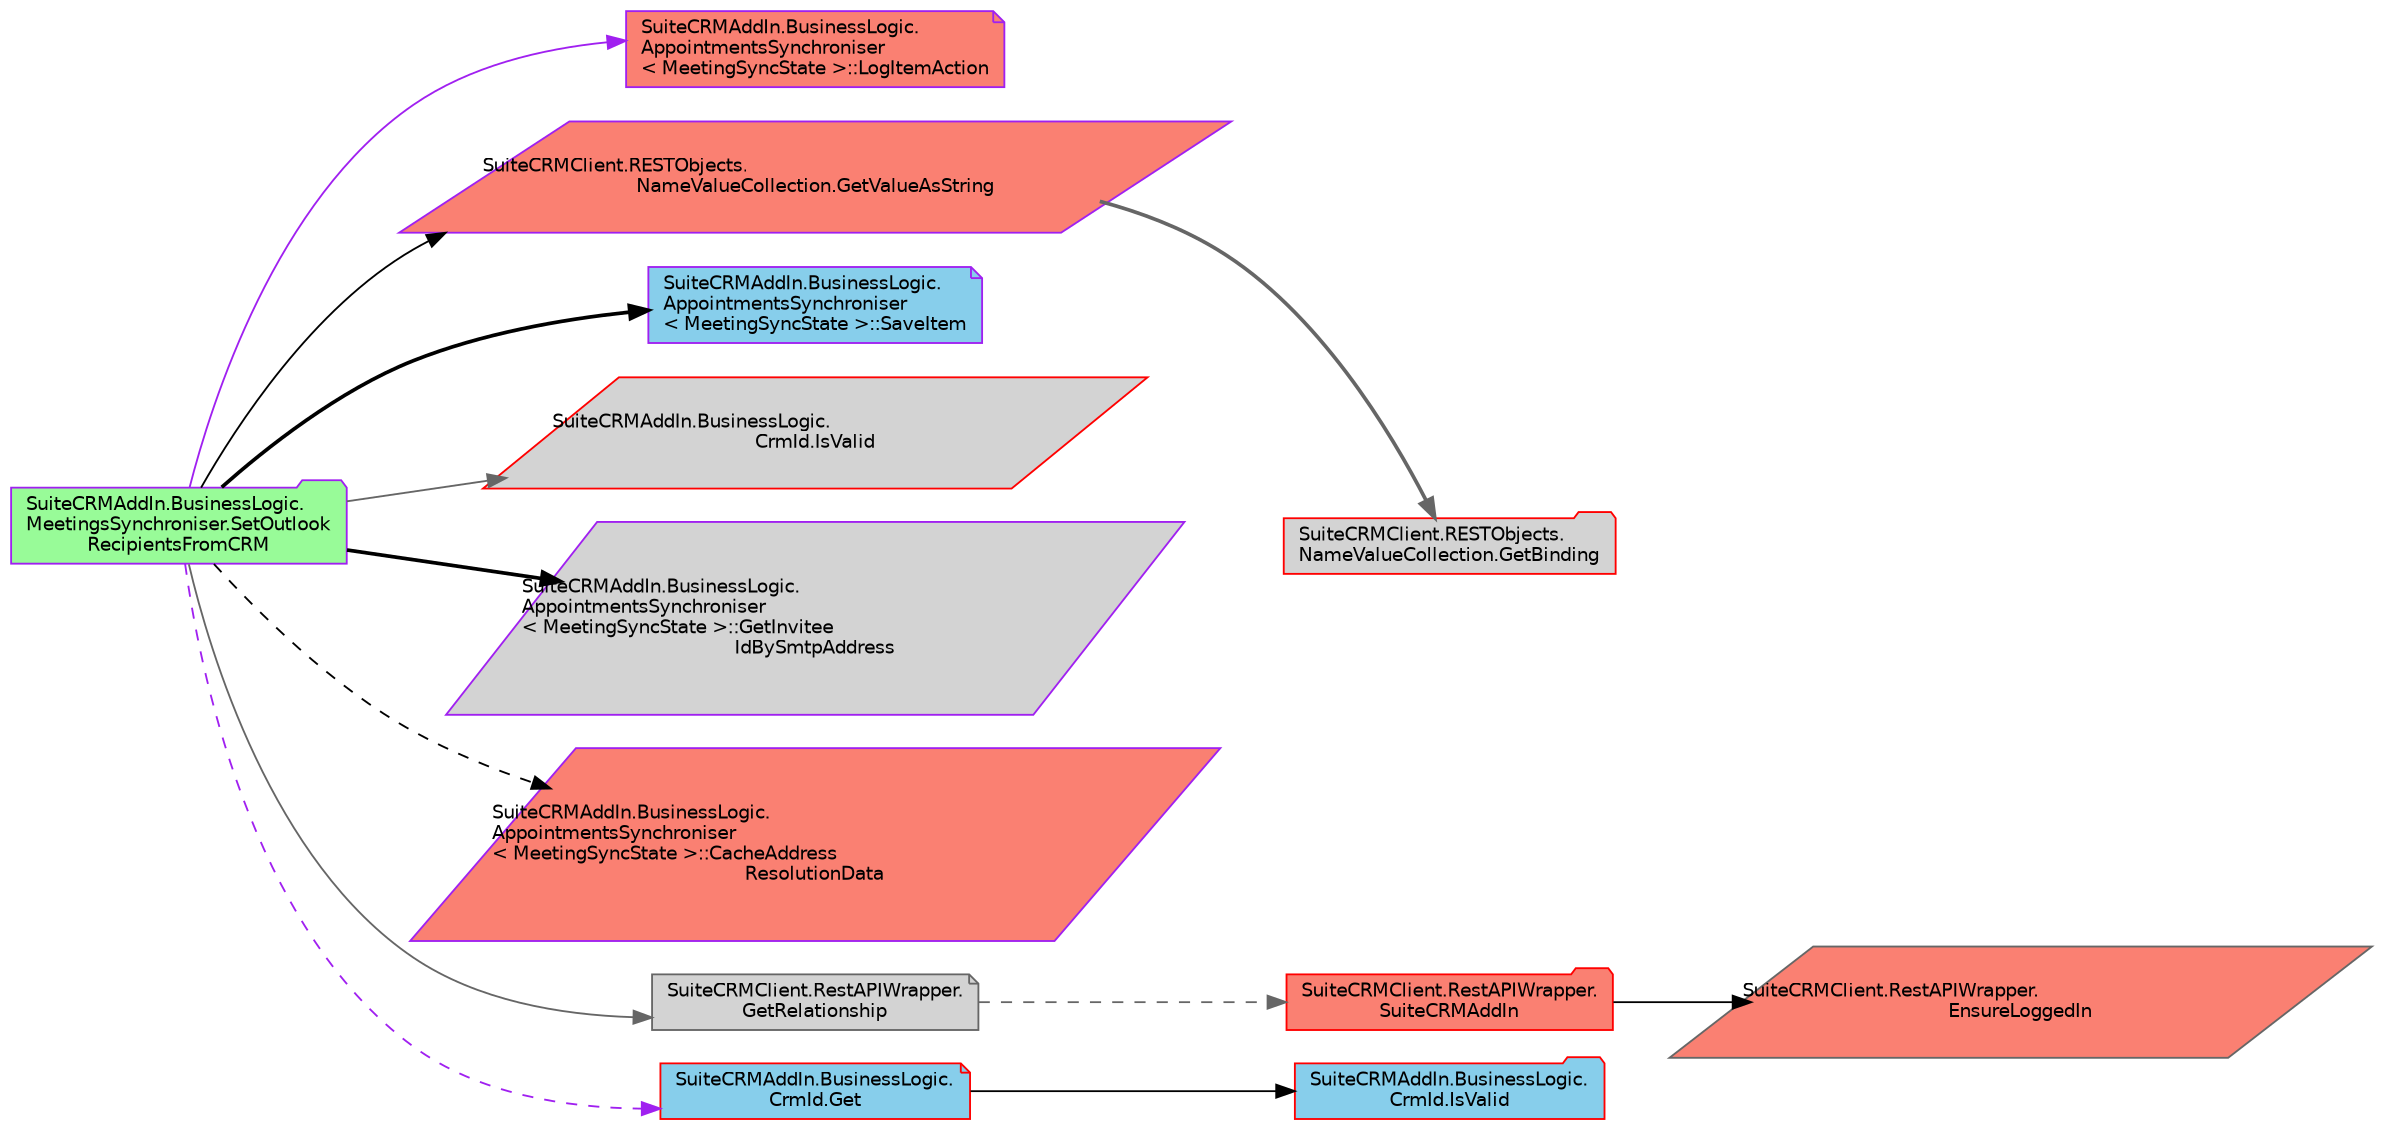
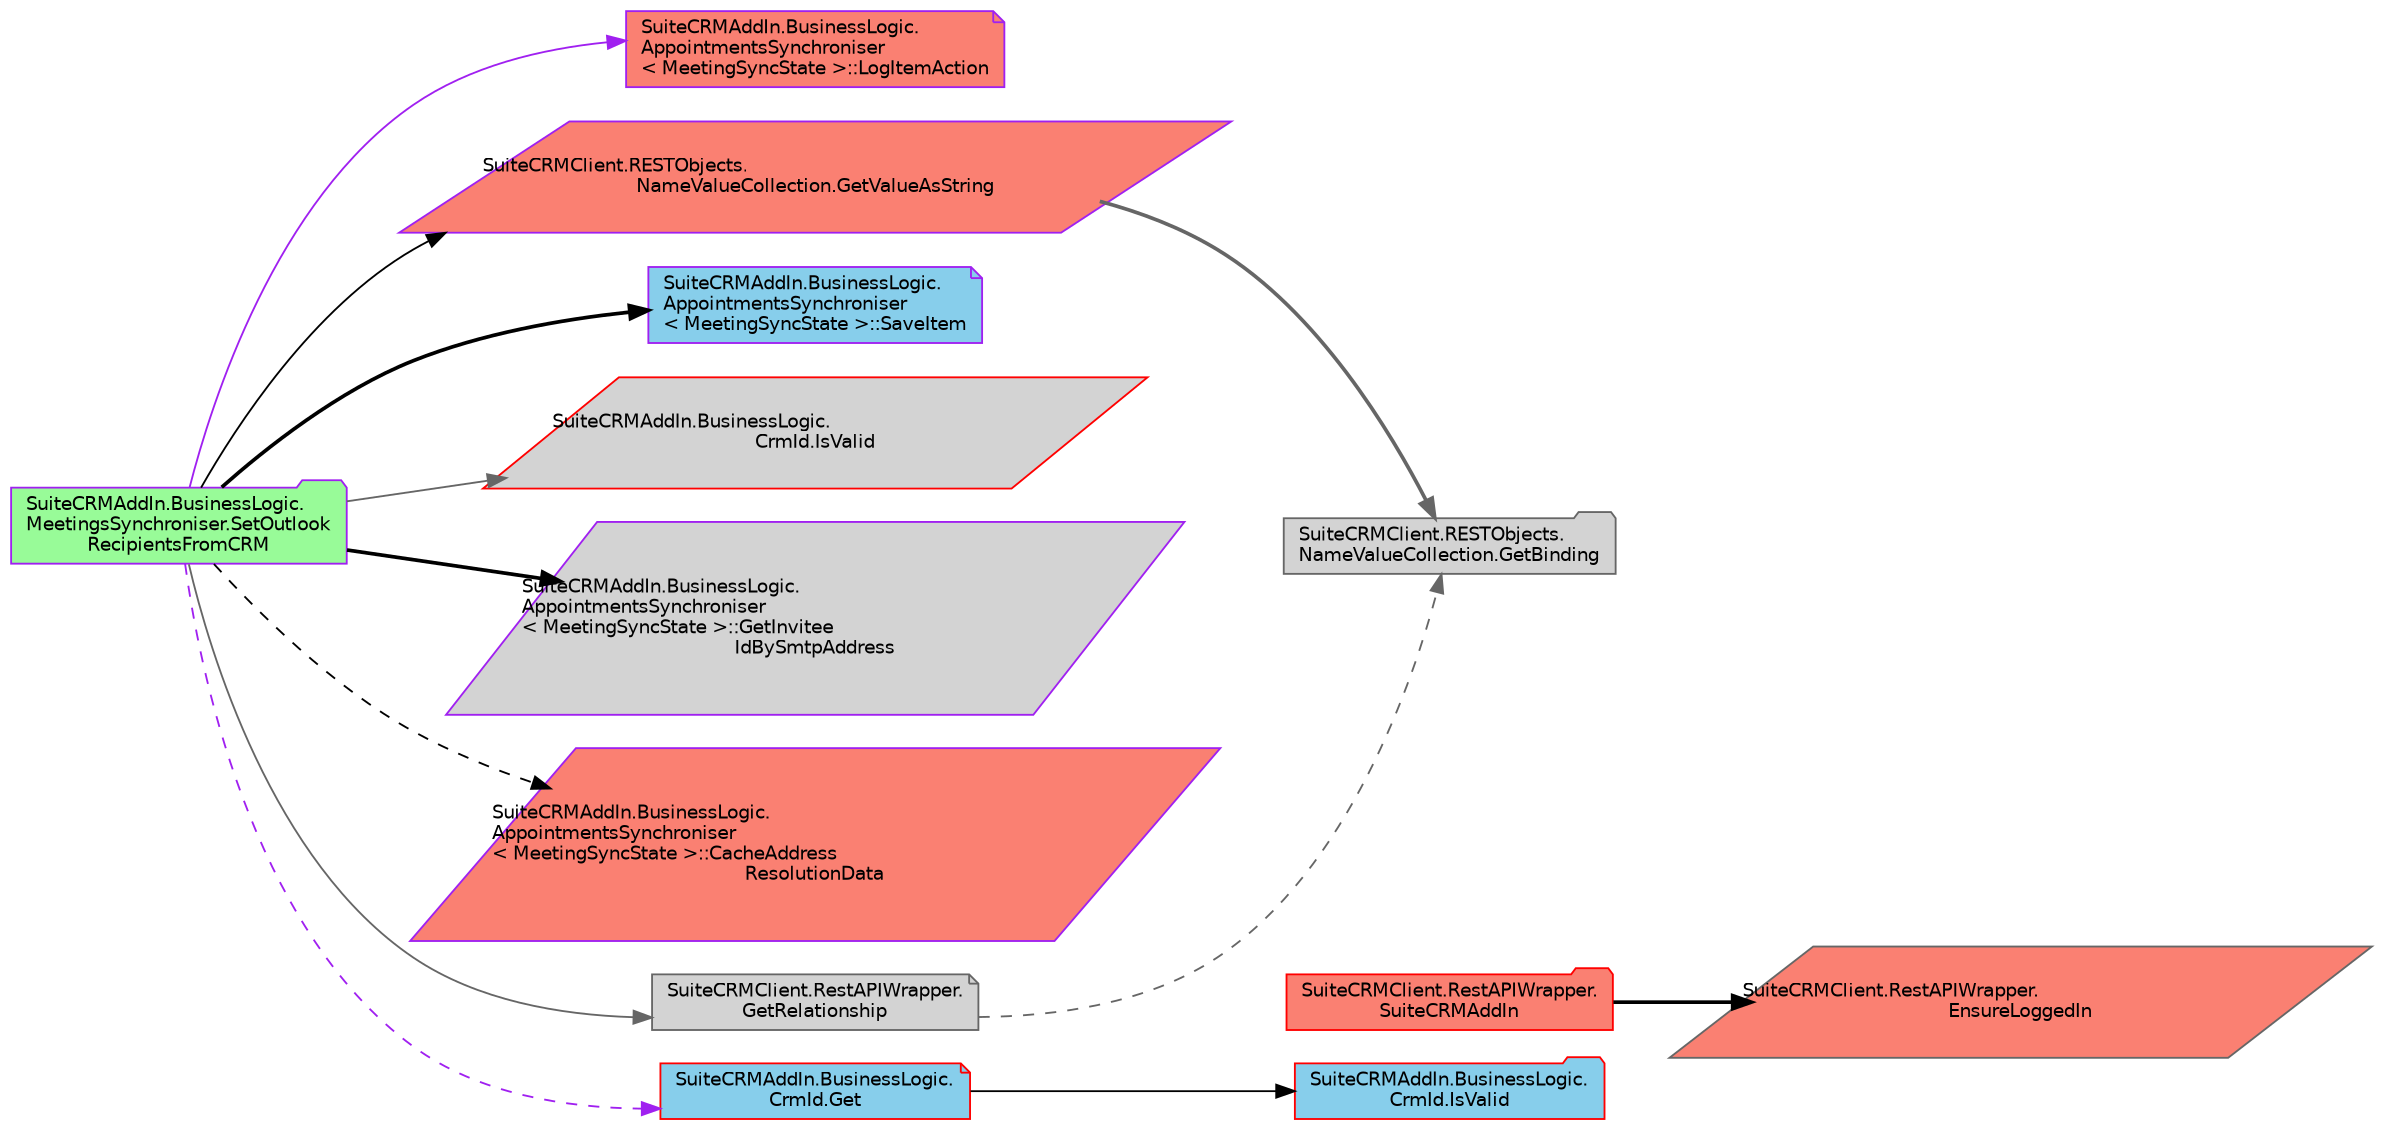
(1450, 546) -> (1450, 546)
(1123, 1002) -> (1286, 896)
(1673, 1002) -> (1673, 1002)
